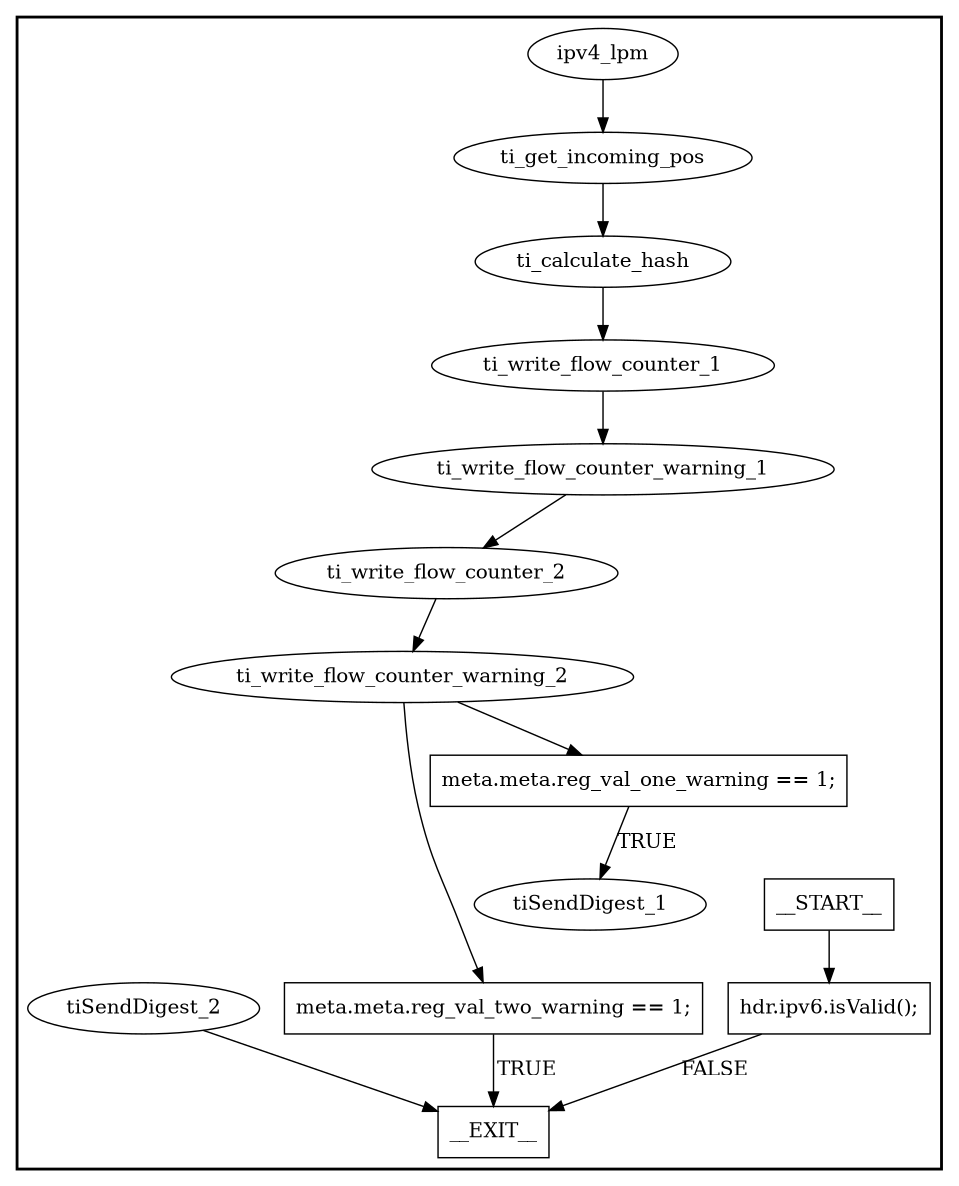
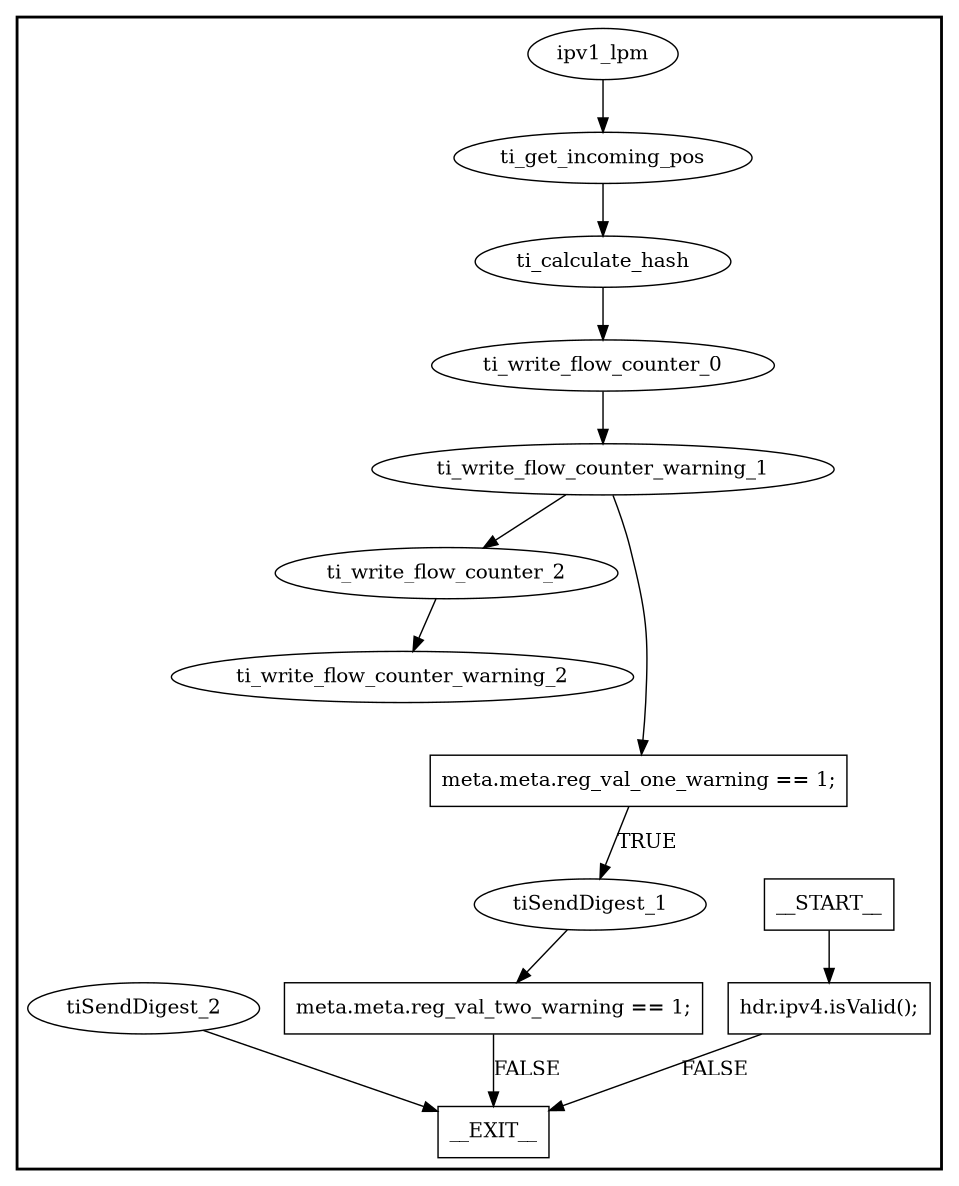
(603, 54) -> (603, 54)
(603, 366) -> (603, 366)
(513, 726) -> (644, 616)
(427, 840) -> (547, 951)
(829, 1008) -> (829, 1008)
(528, 1070) -> (528, 1070)
